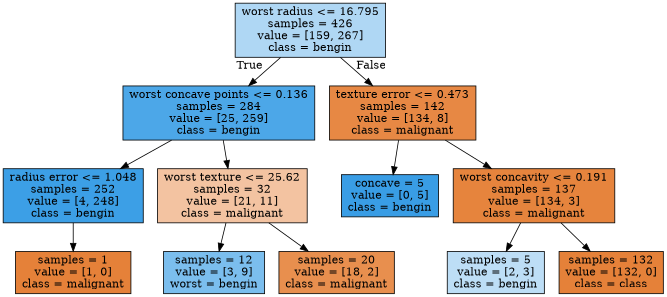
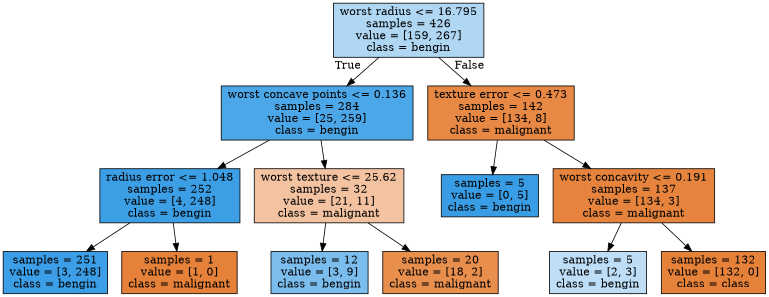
(390, 196) -> (490, 196)
none -> (55, 273)
(214, 273) -> (320, 273)
